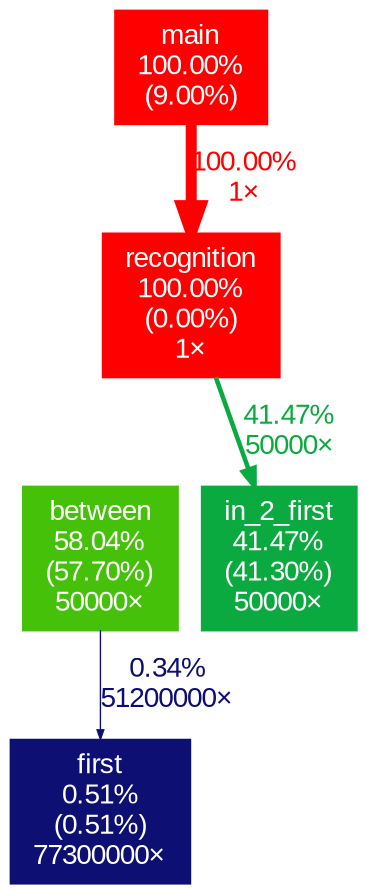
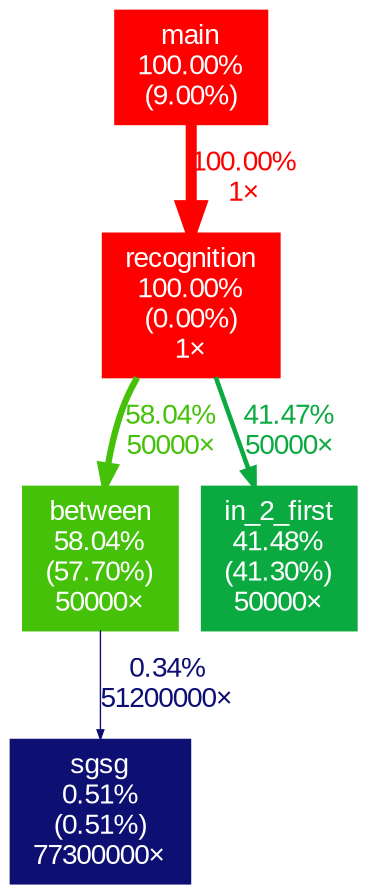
none -> (119, 420)
(279, 559) -> (279, 559)
(100, 812) -> (100, 812)
